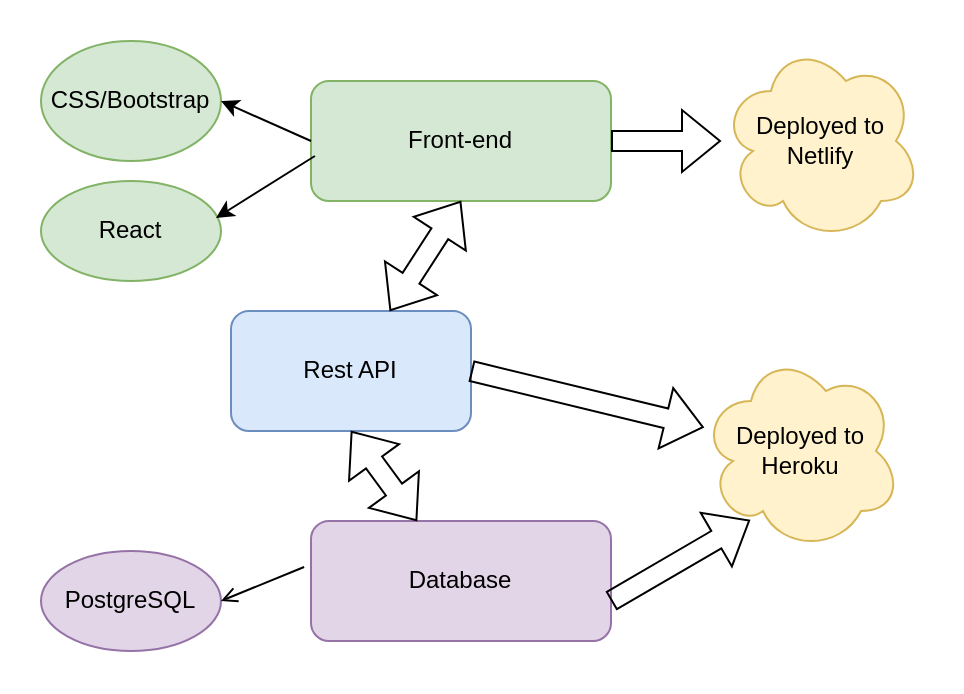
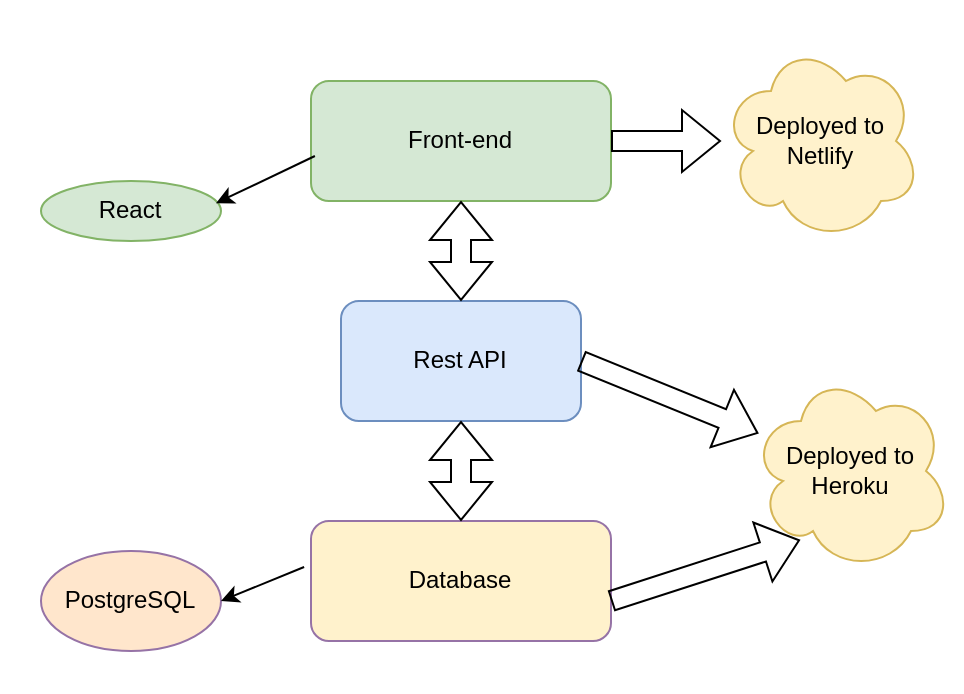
(131, 101) -> none
(272, 124) -> none
(131, 231) -> (131, 211)
(351, 371) -> (461, 361)
(801, 451) -> (851, 471)
(461, 581) -> (461, 581)
(232, 597) -> (235, 595)
(131, 601) -> (131, 601)
